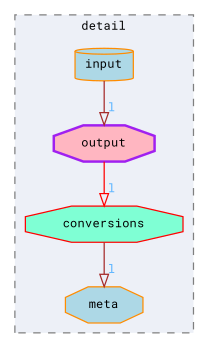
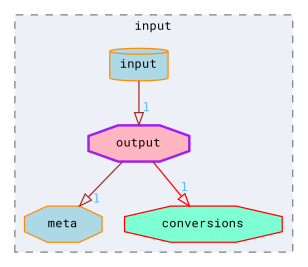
(104, 27) -> (154, 27)
(104, 258) -> (106, 179)
